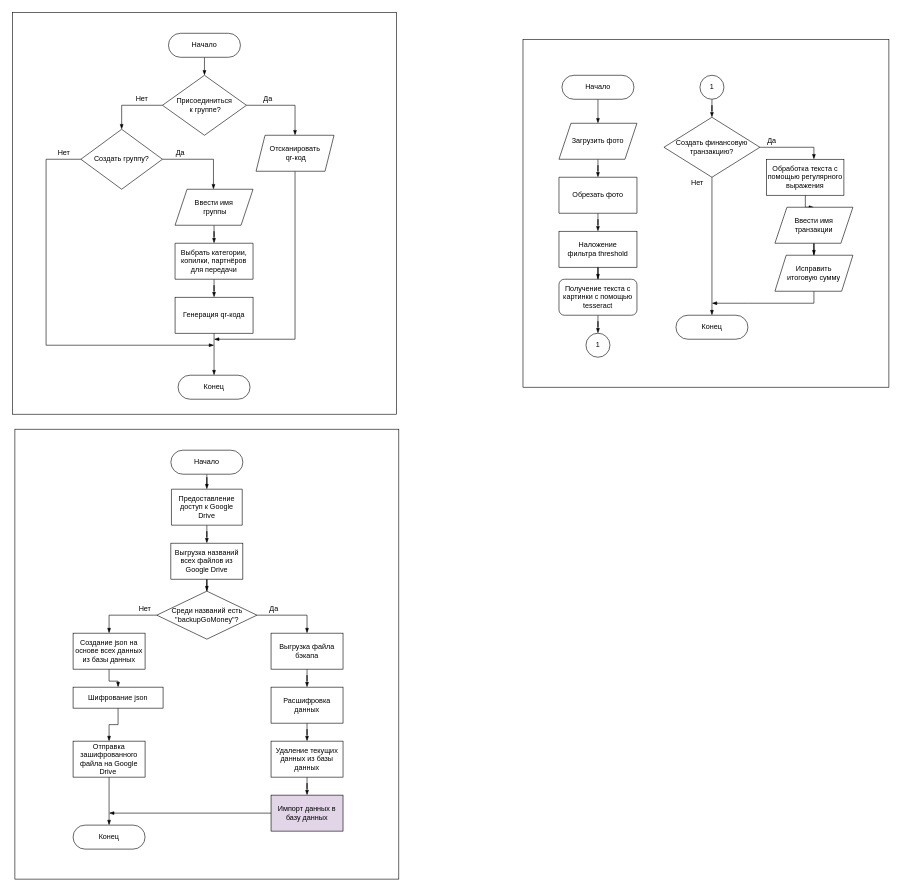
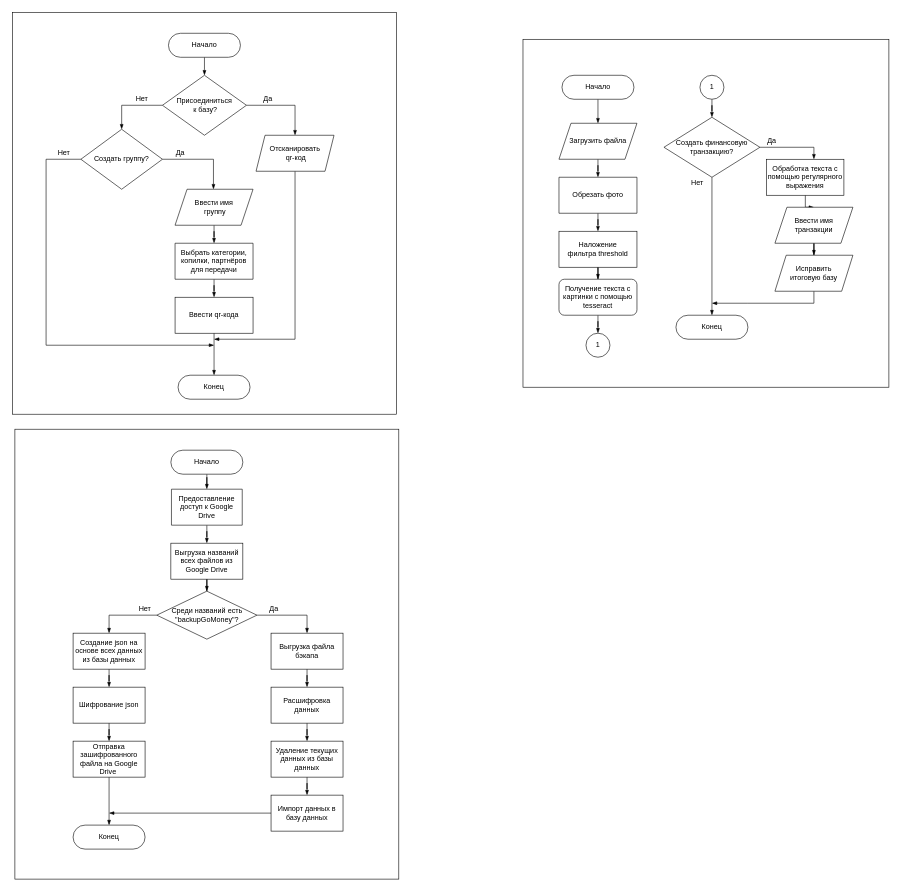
(204, 105) -> (204, 105)
(598, 141) -> (598, 141)
(214, 207) -> (214, 207)
(814, 273) -> (814, 273)
(214, 315) -> (214, 315)
(118, 698) -> (109, 705)
(307, 813) -> (307, 813)
